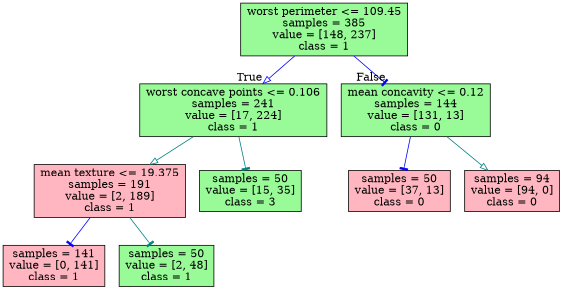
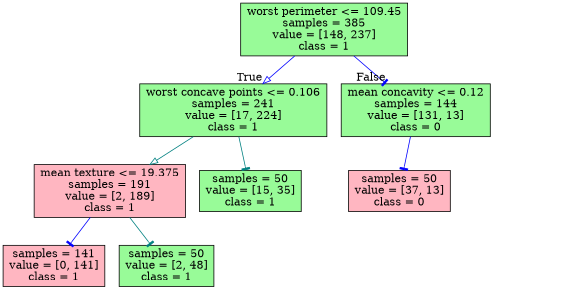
(250, 191) -> (250, 191)
(512, 191) -> none
